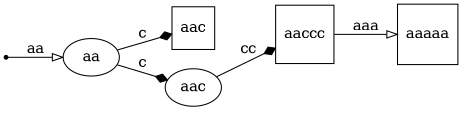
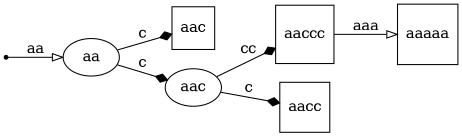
none -> (305, 107)
